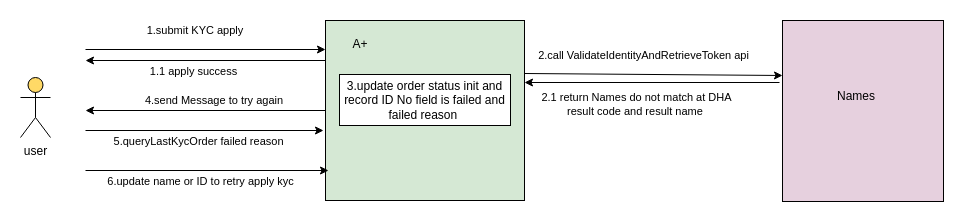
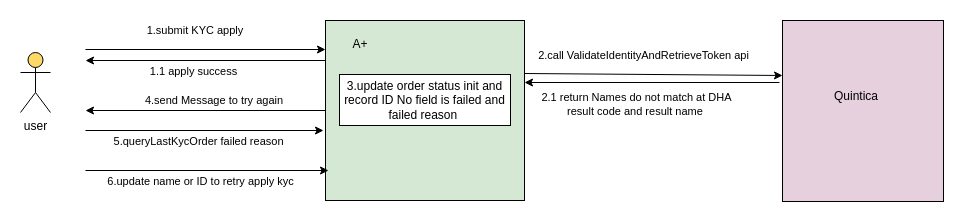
(857, 97) -> (857, 97)
(36, 108) -> (36, 83)
